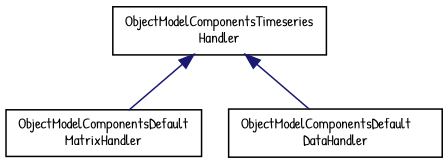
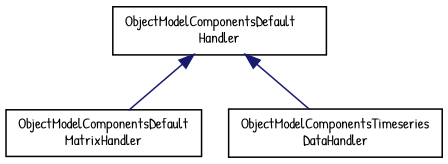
(220, 31) -> (220, 31)
(335, 133) -> (335, 133)
